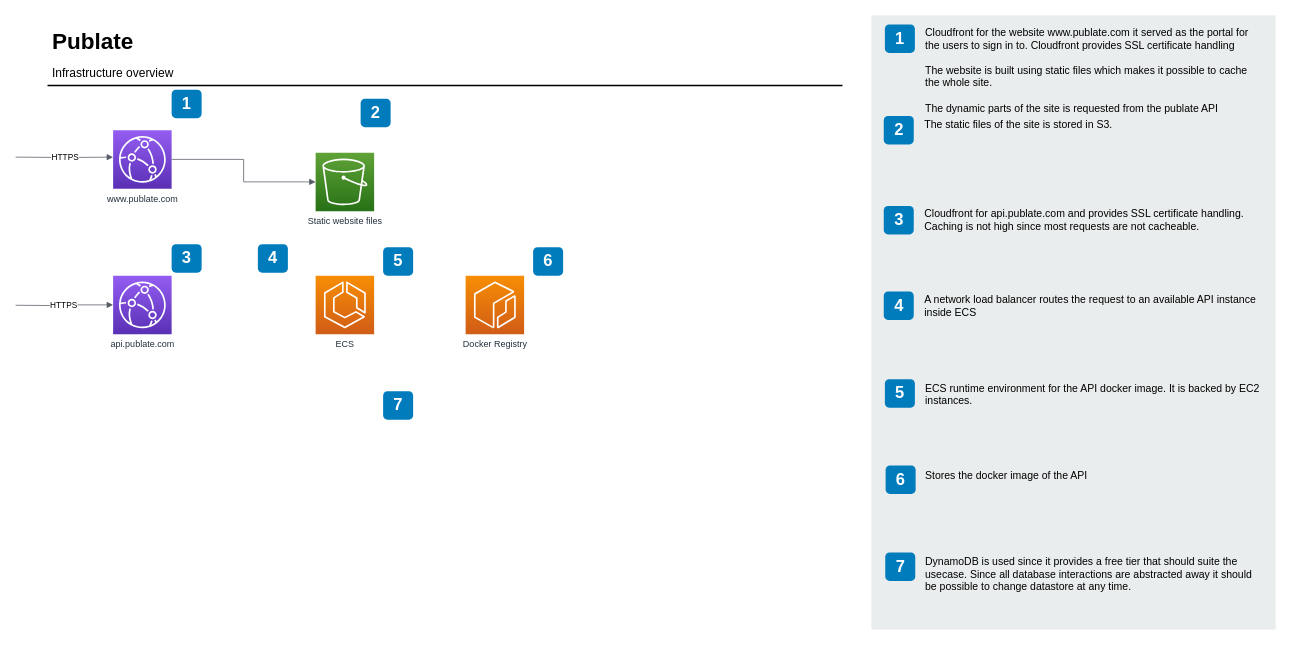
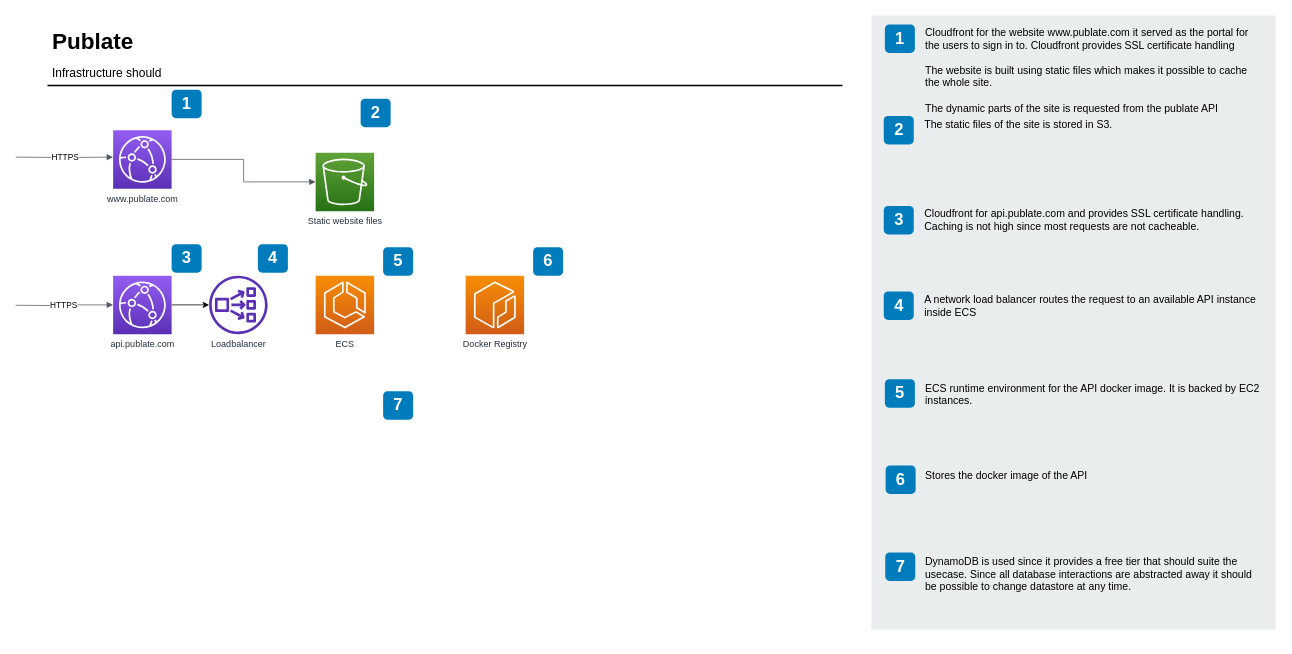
(126, 73) -> (120, 73)
none -> (202, 305)
none -> (238, 305)
